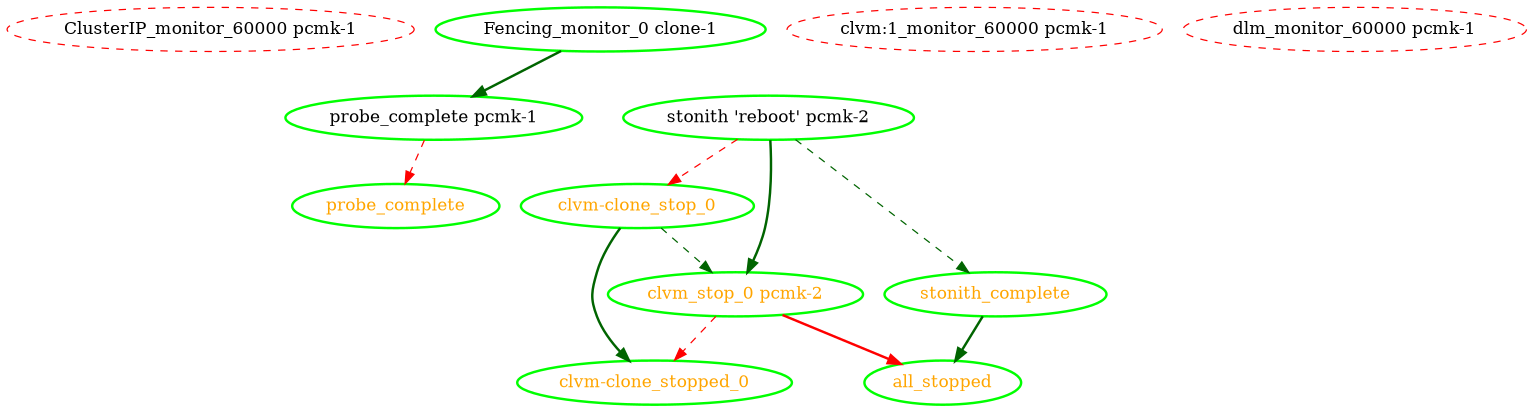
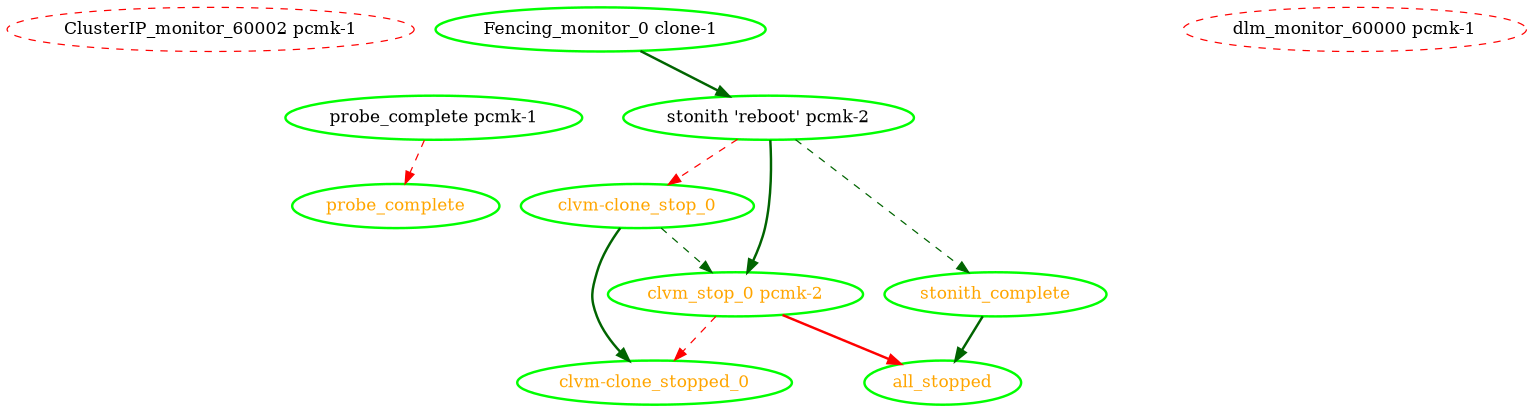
(211, 29) -> (211, 29)
(975, 29) -> none
(523, 71) -> (679, 71)
